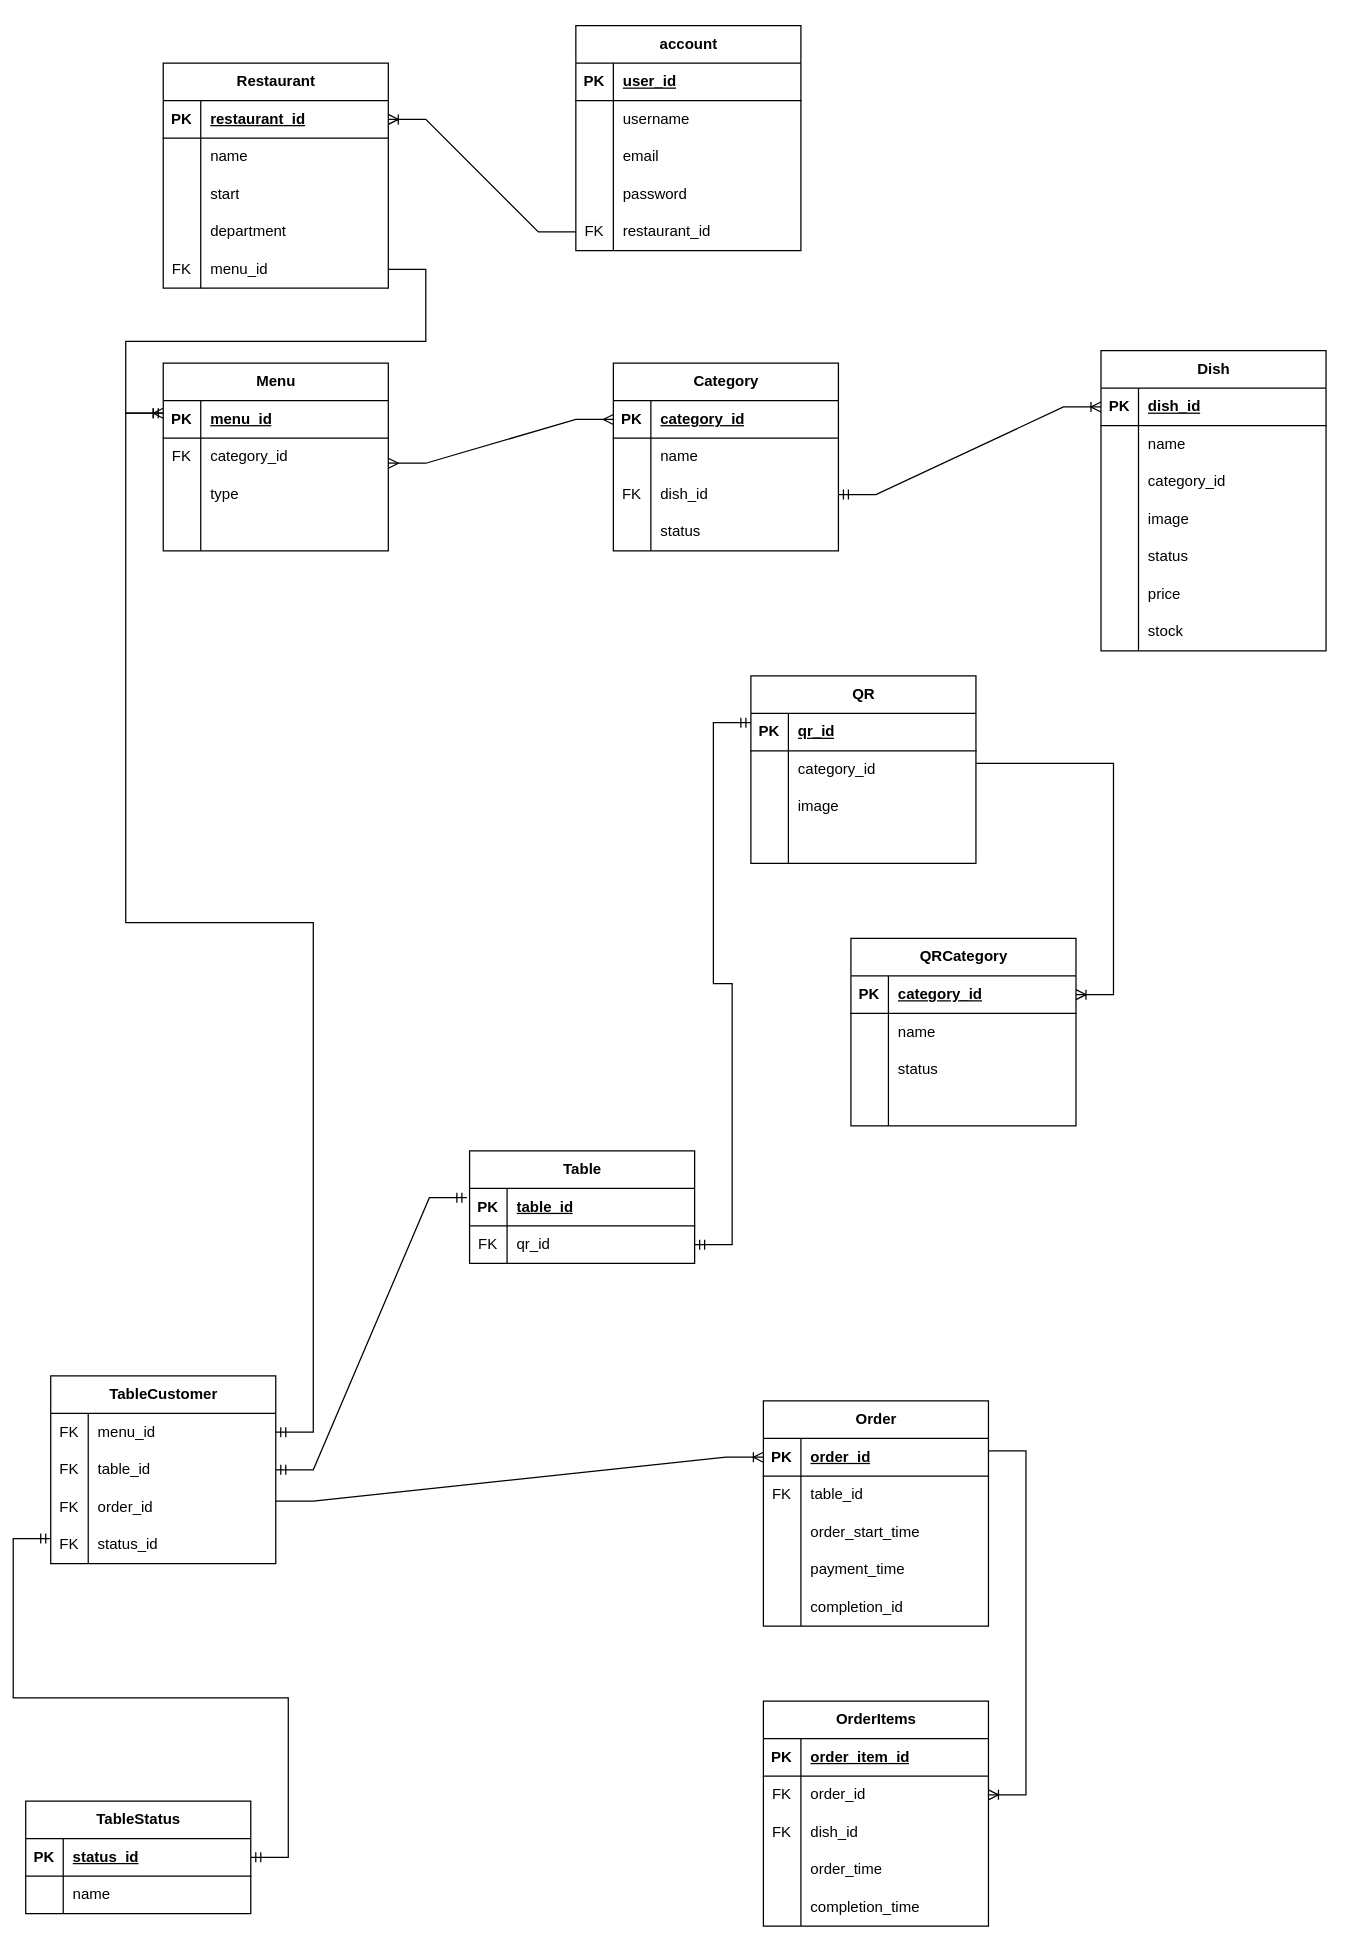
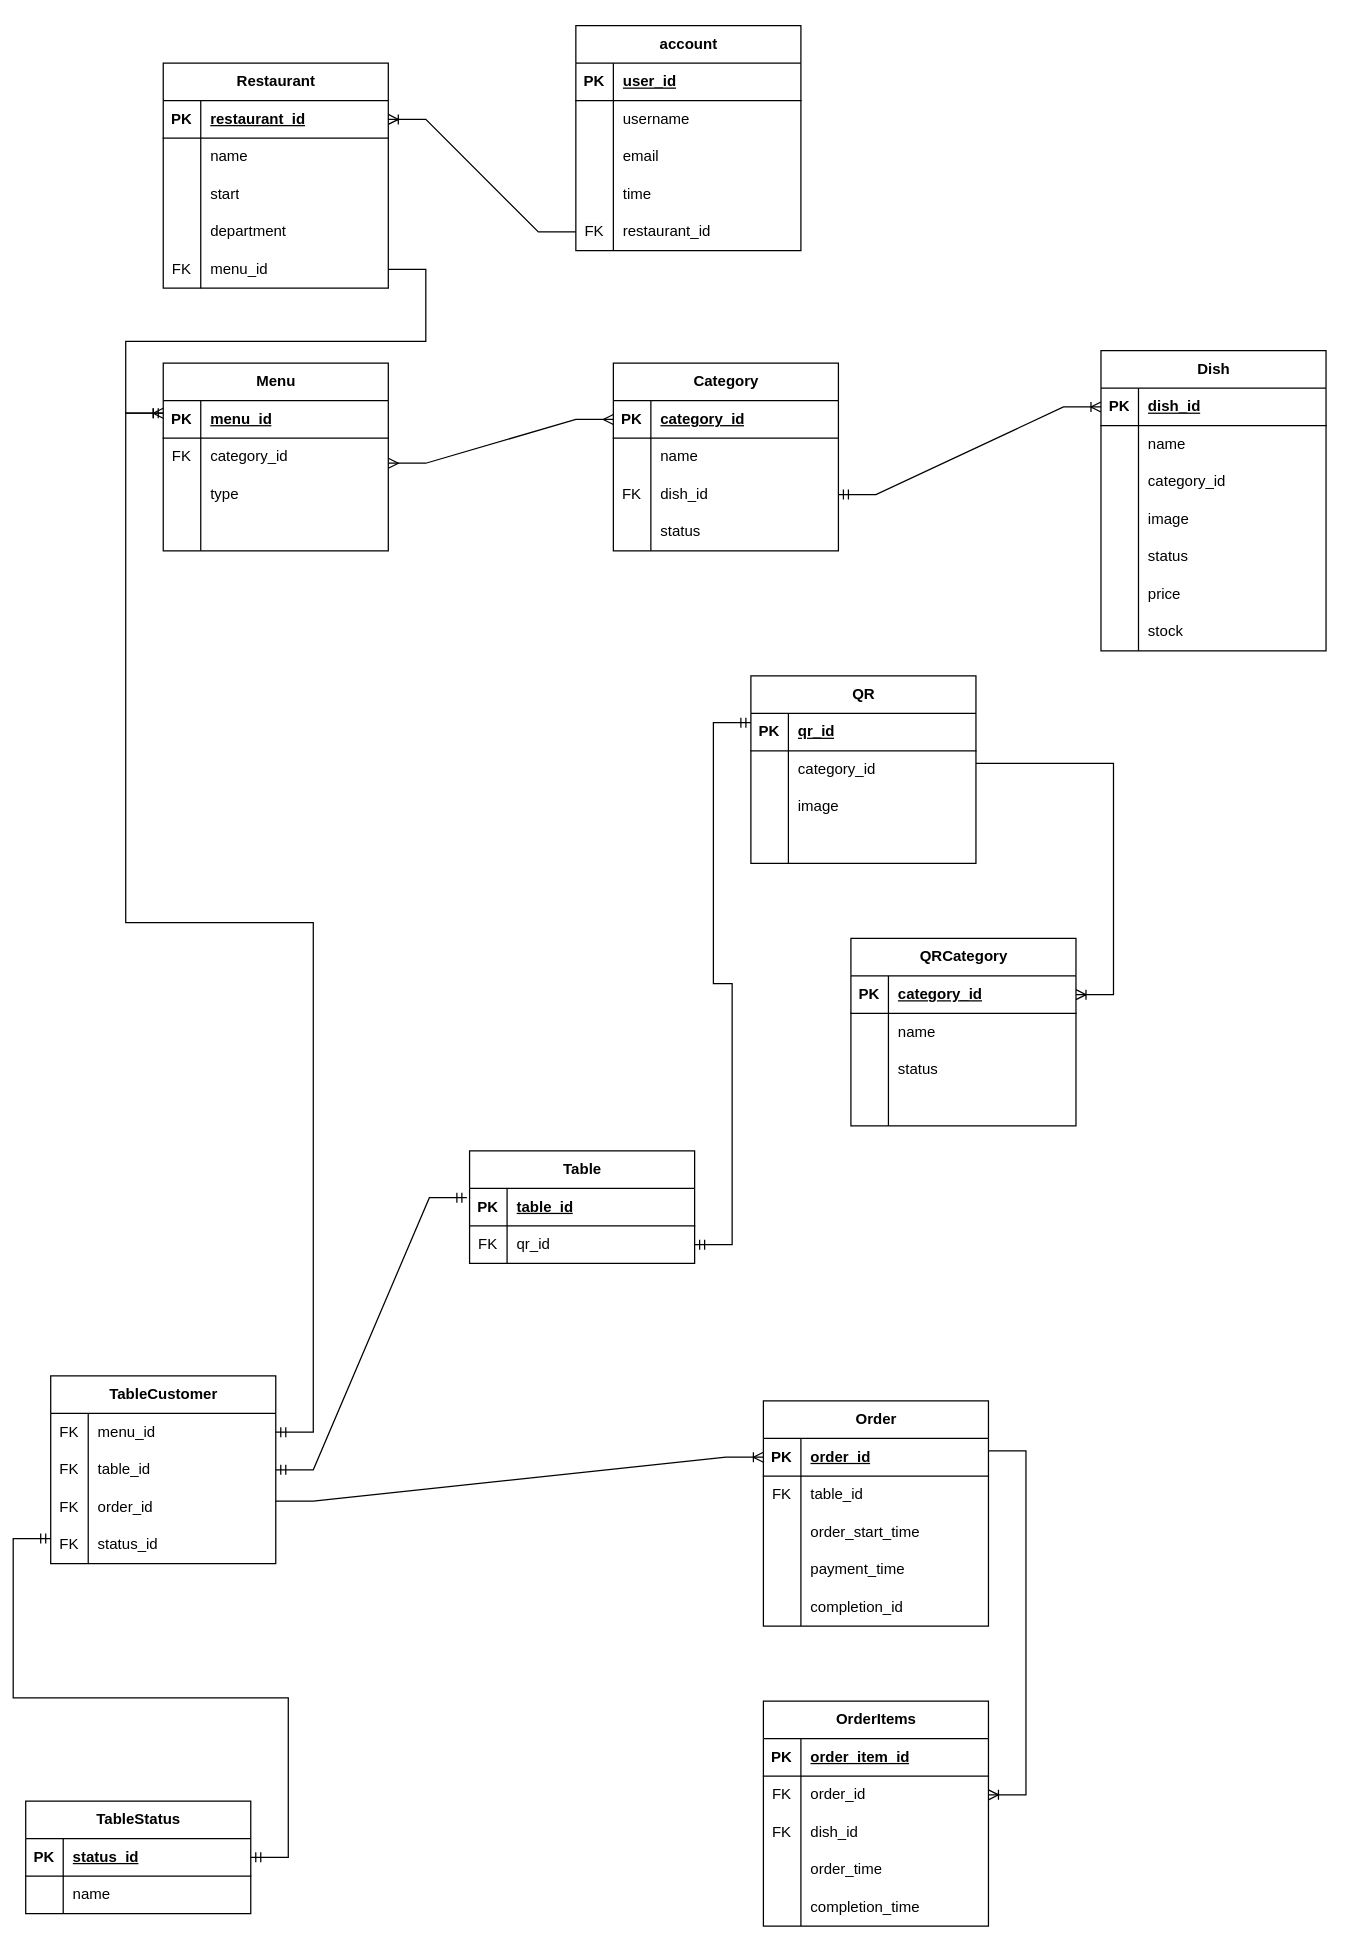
(657, 194) -> (638, 194)
